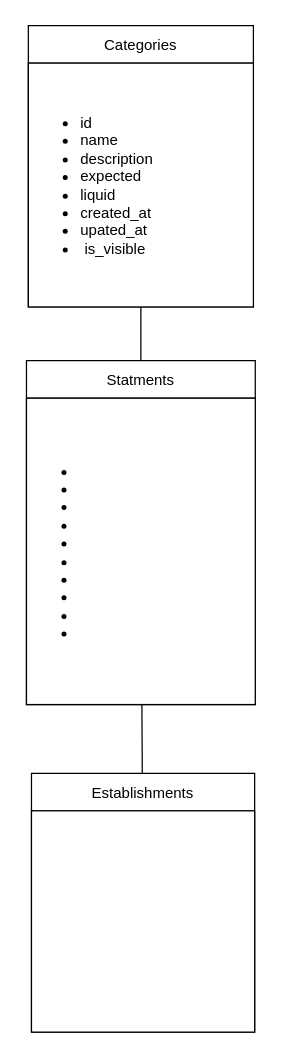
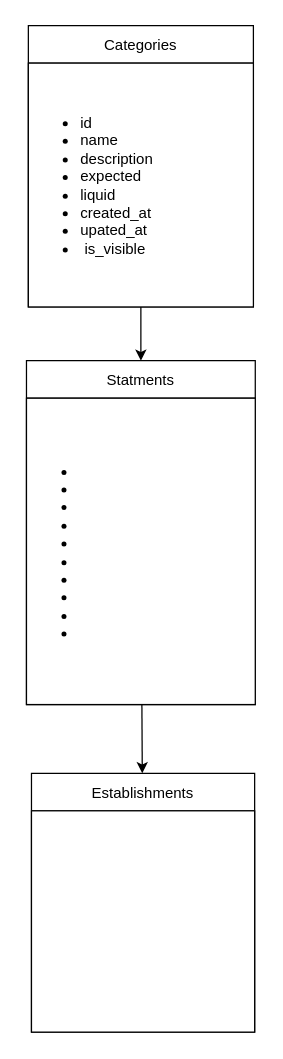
(141, 354) -> (141, 351)
(142, 766) -> (142, 763)
